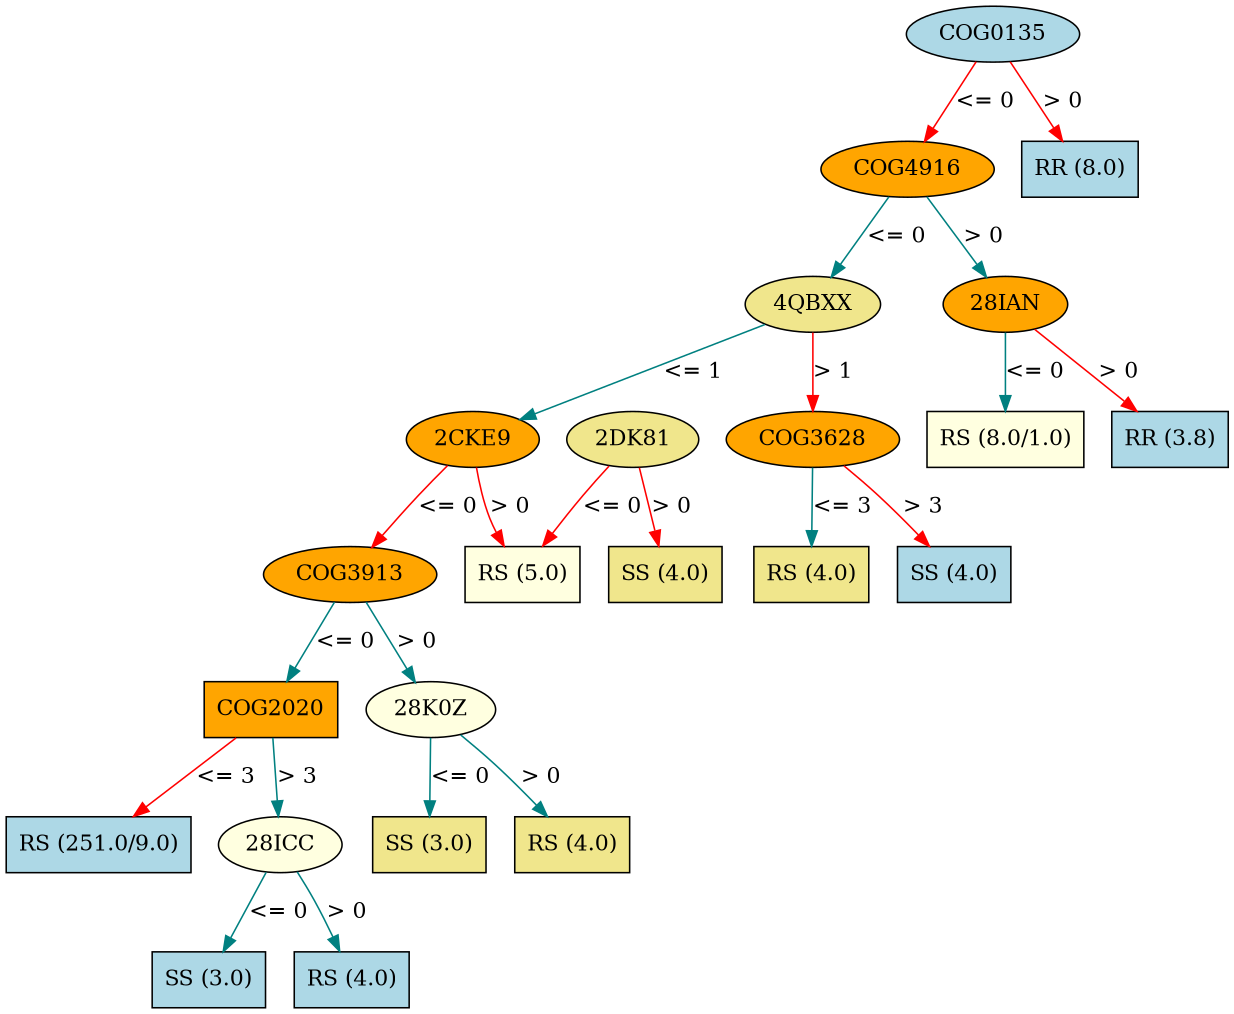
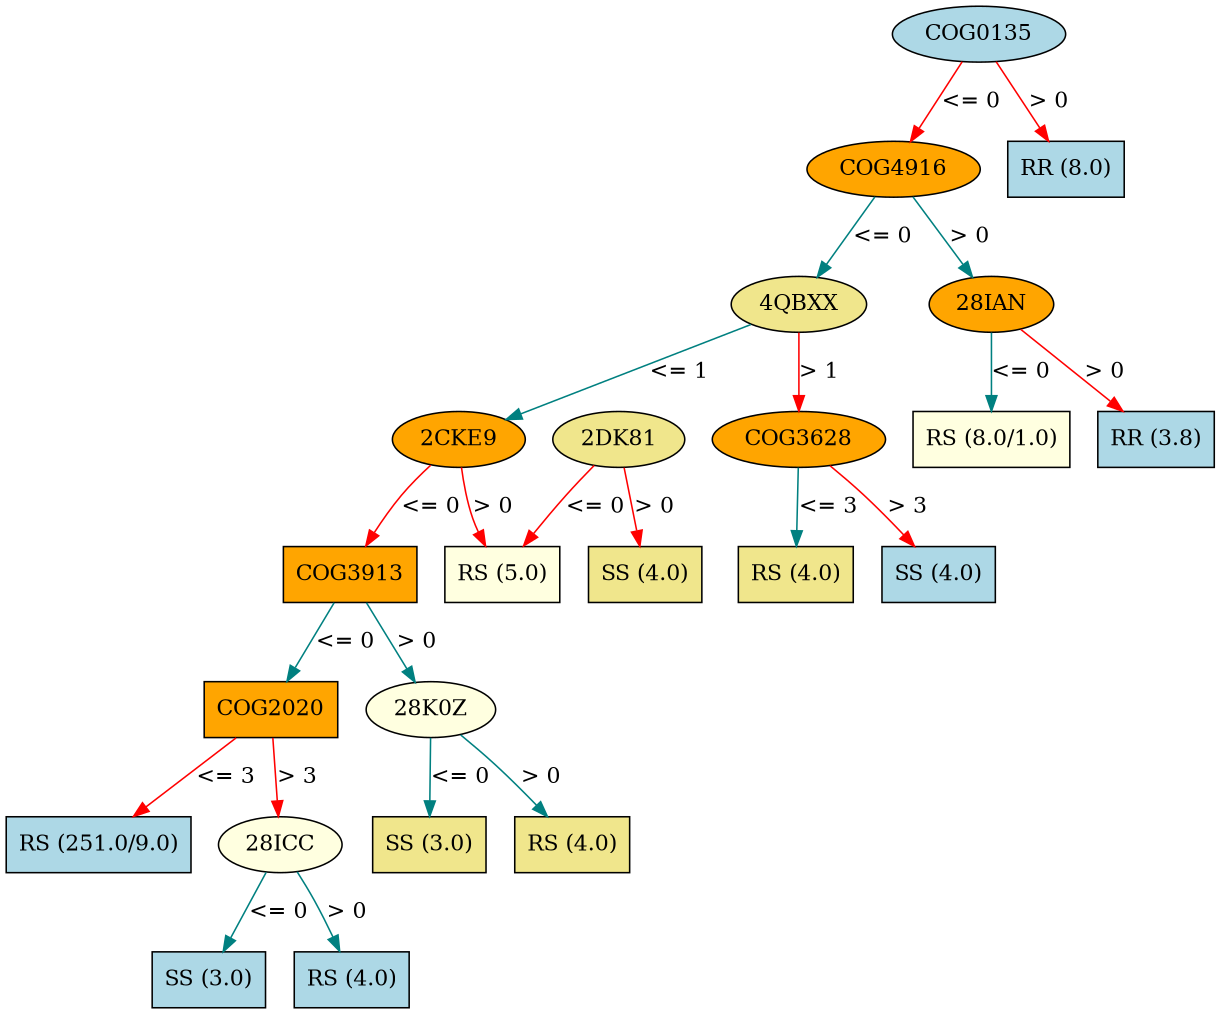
(350, 575) -> (350, 575)
(275, 769) -> (275, 769)
